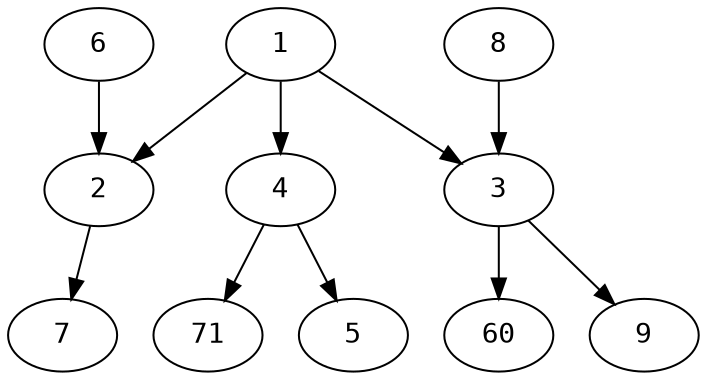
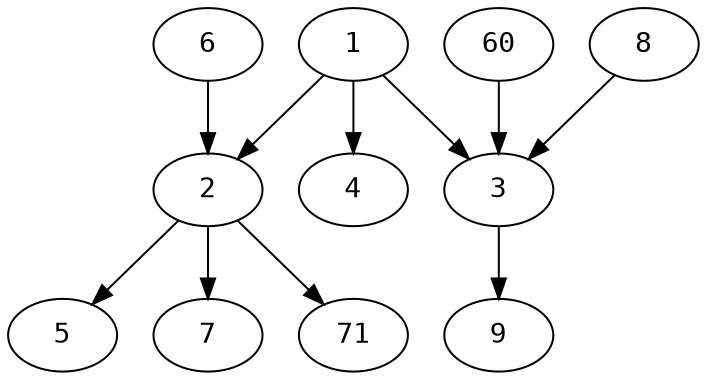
(249, 253) -> (273, 255)
(312, 253) -> (143, 255)
(499, 253) -> (499, 107)
